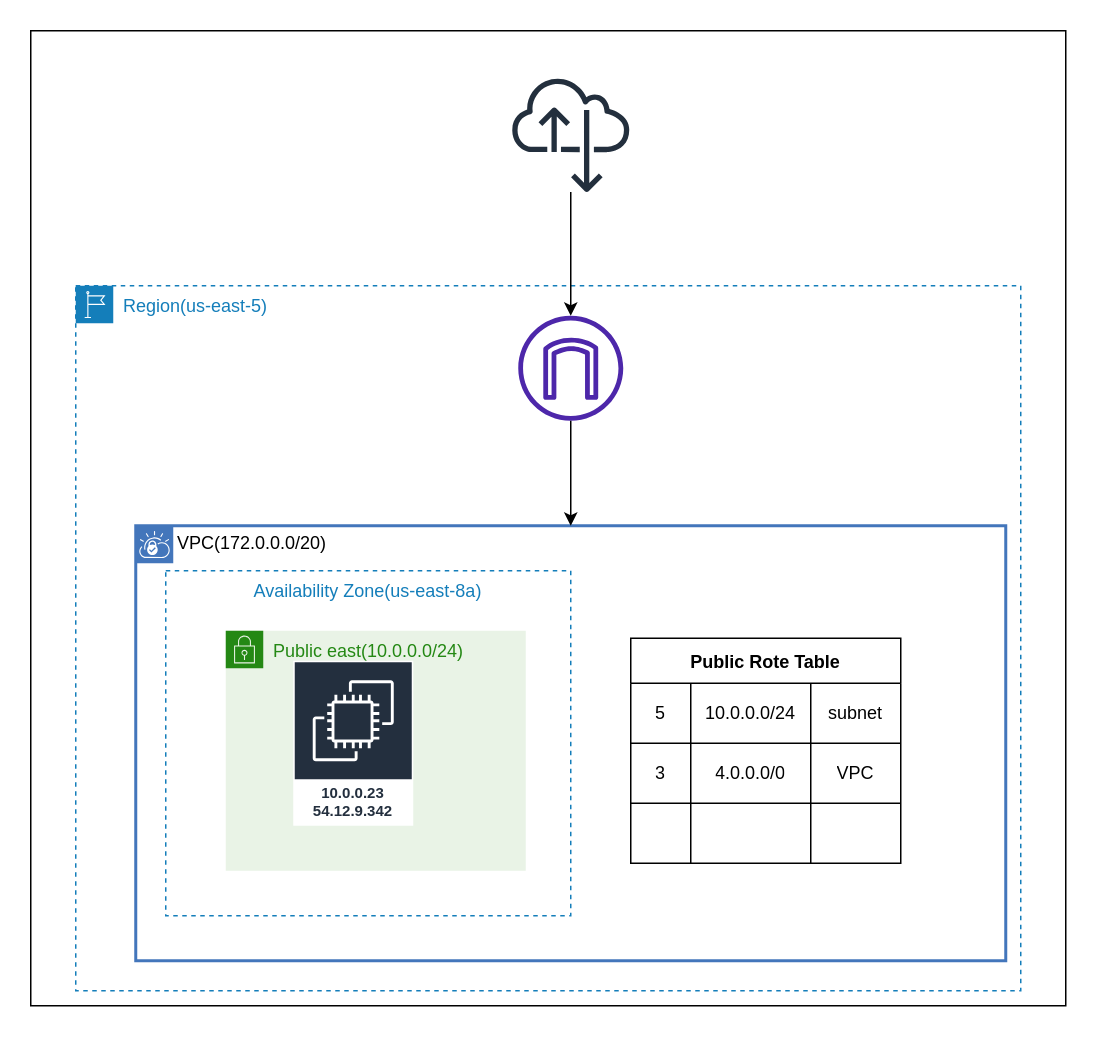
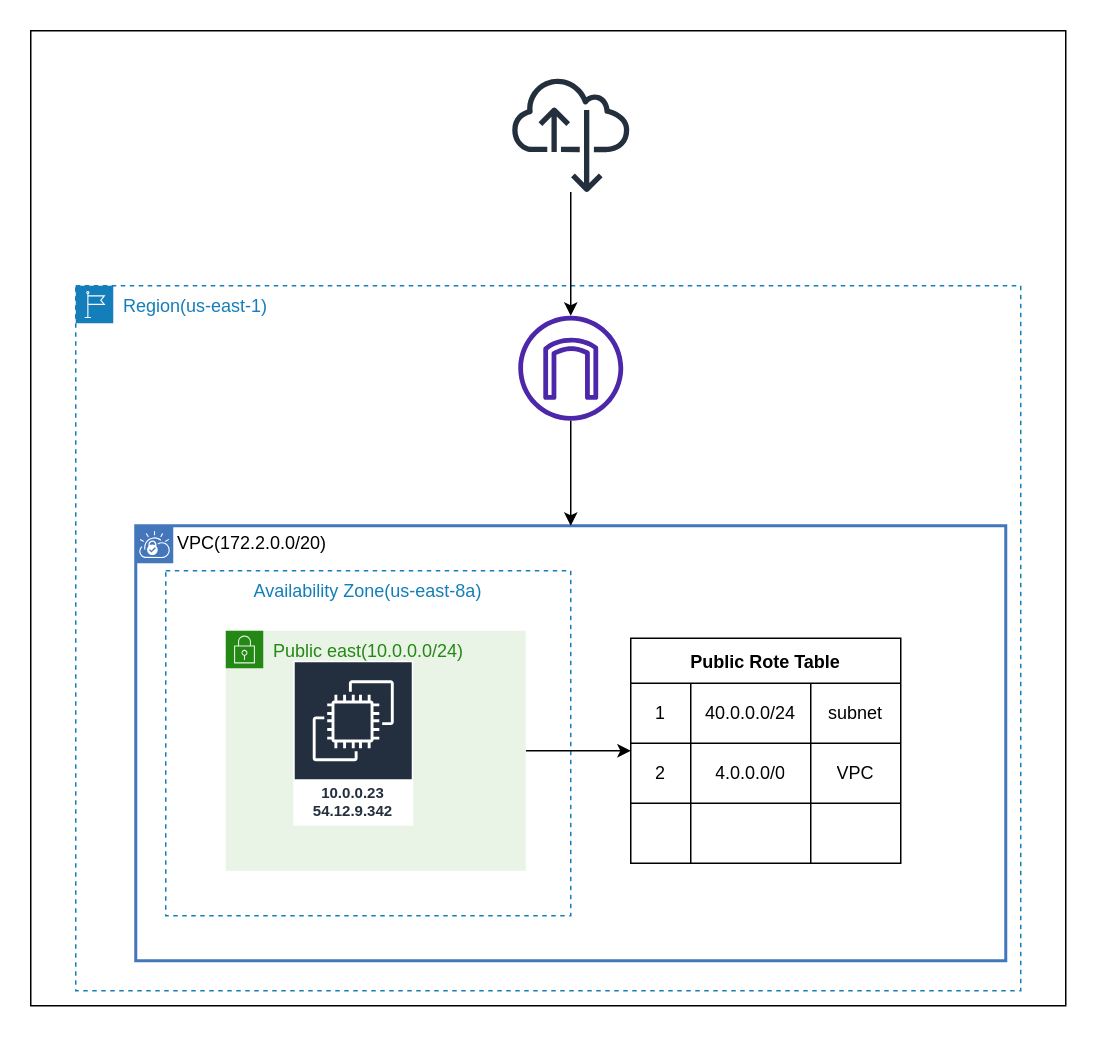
(207, 307) -> (207, 307)
(256, 544) -> (256, 544)
(661, 713) -> (661, 713)
(751, 713) -> (751, 713)
none -> (573, 751)
(661, 773) -> (661, 773)
